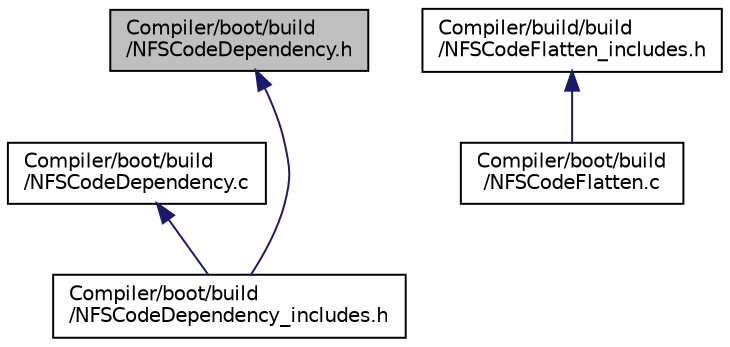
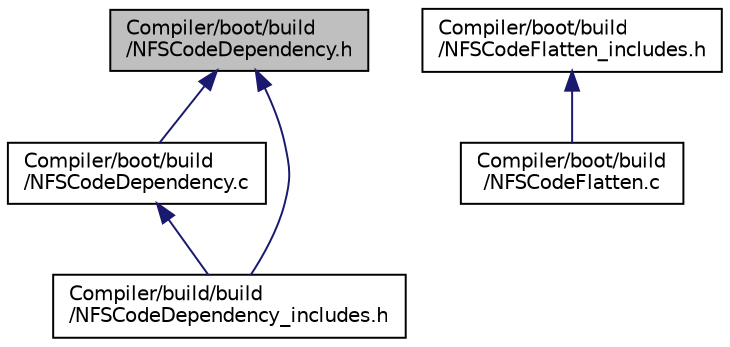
(572, 40) -> (572, 40)
none -> (182, 115)
(229, 306) -> (229, 306)
